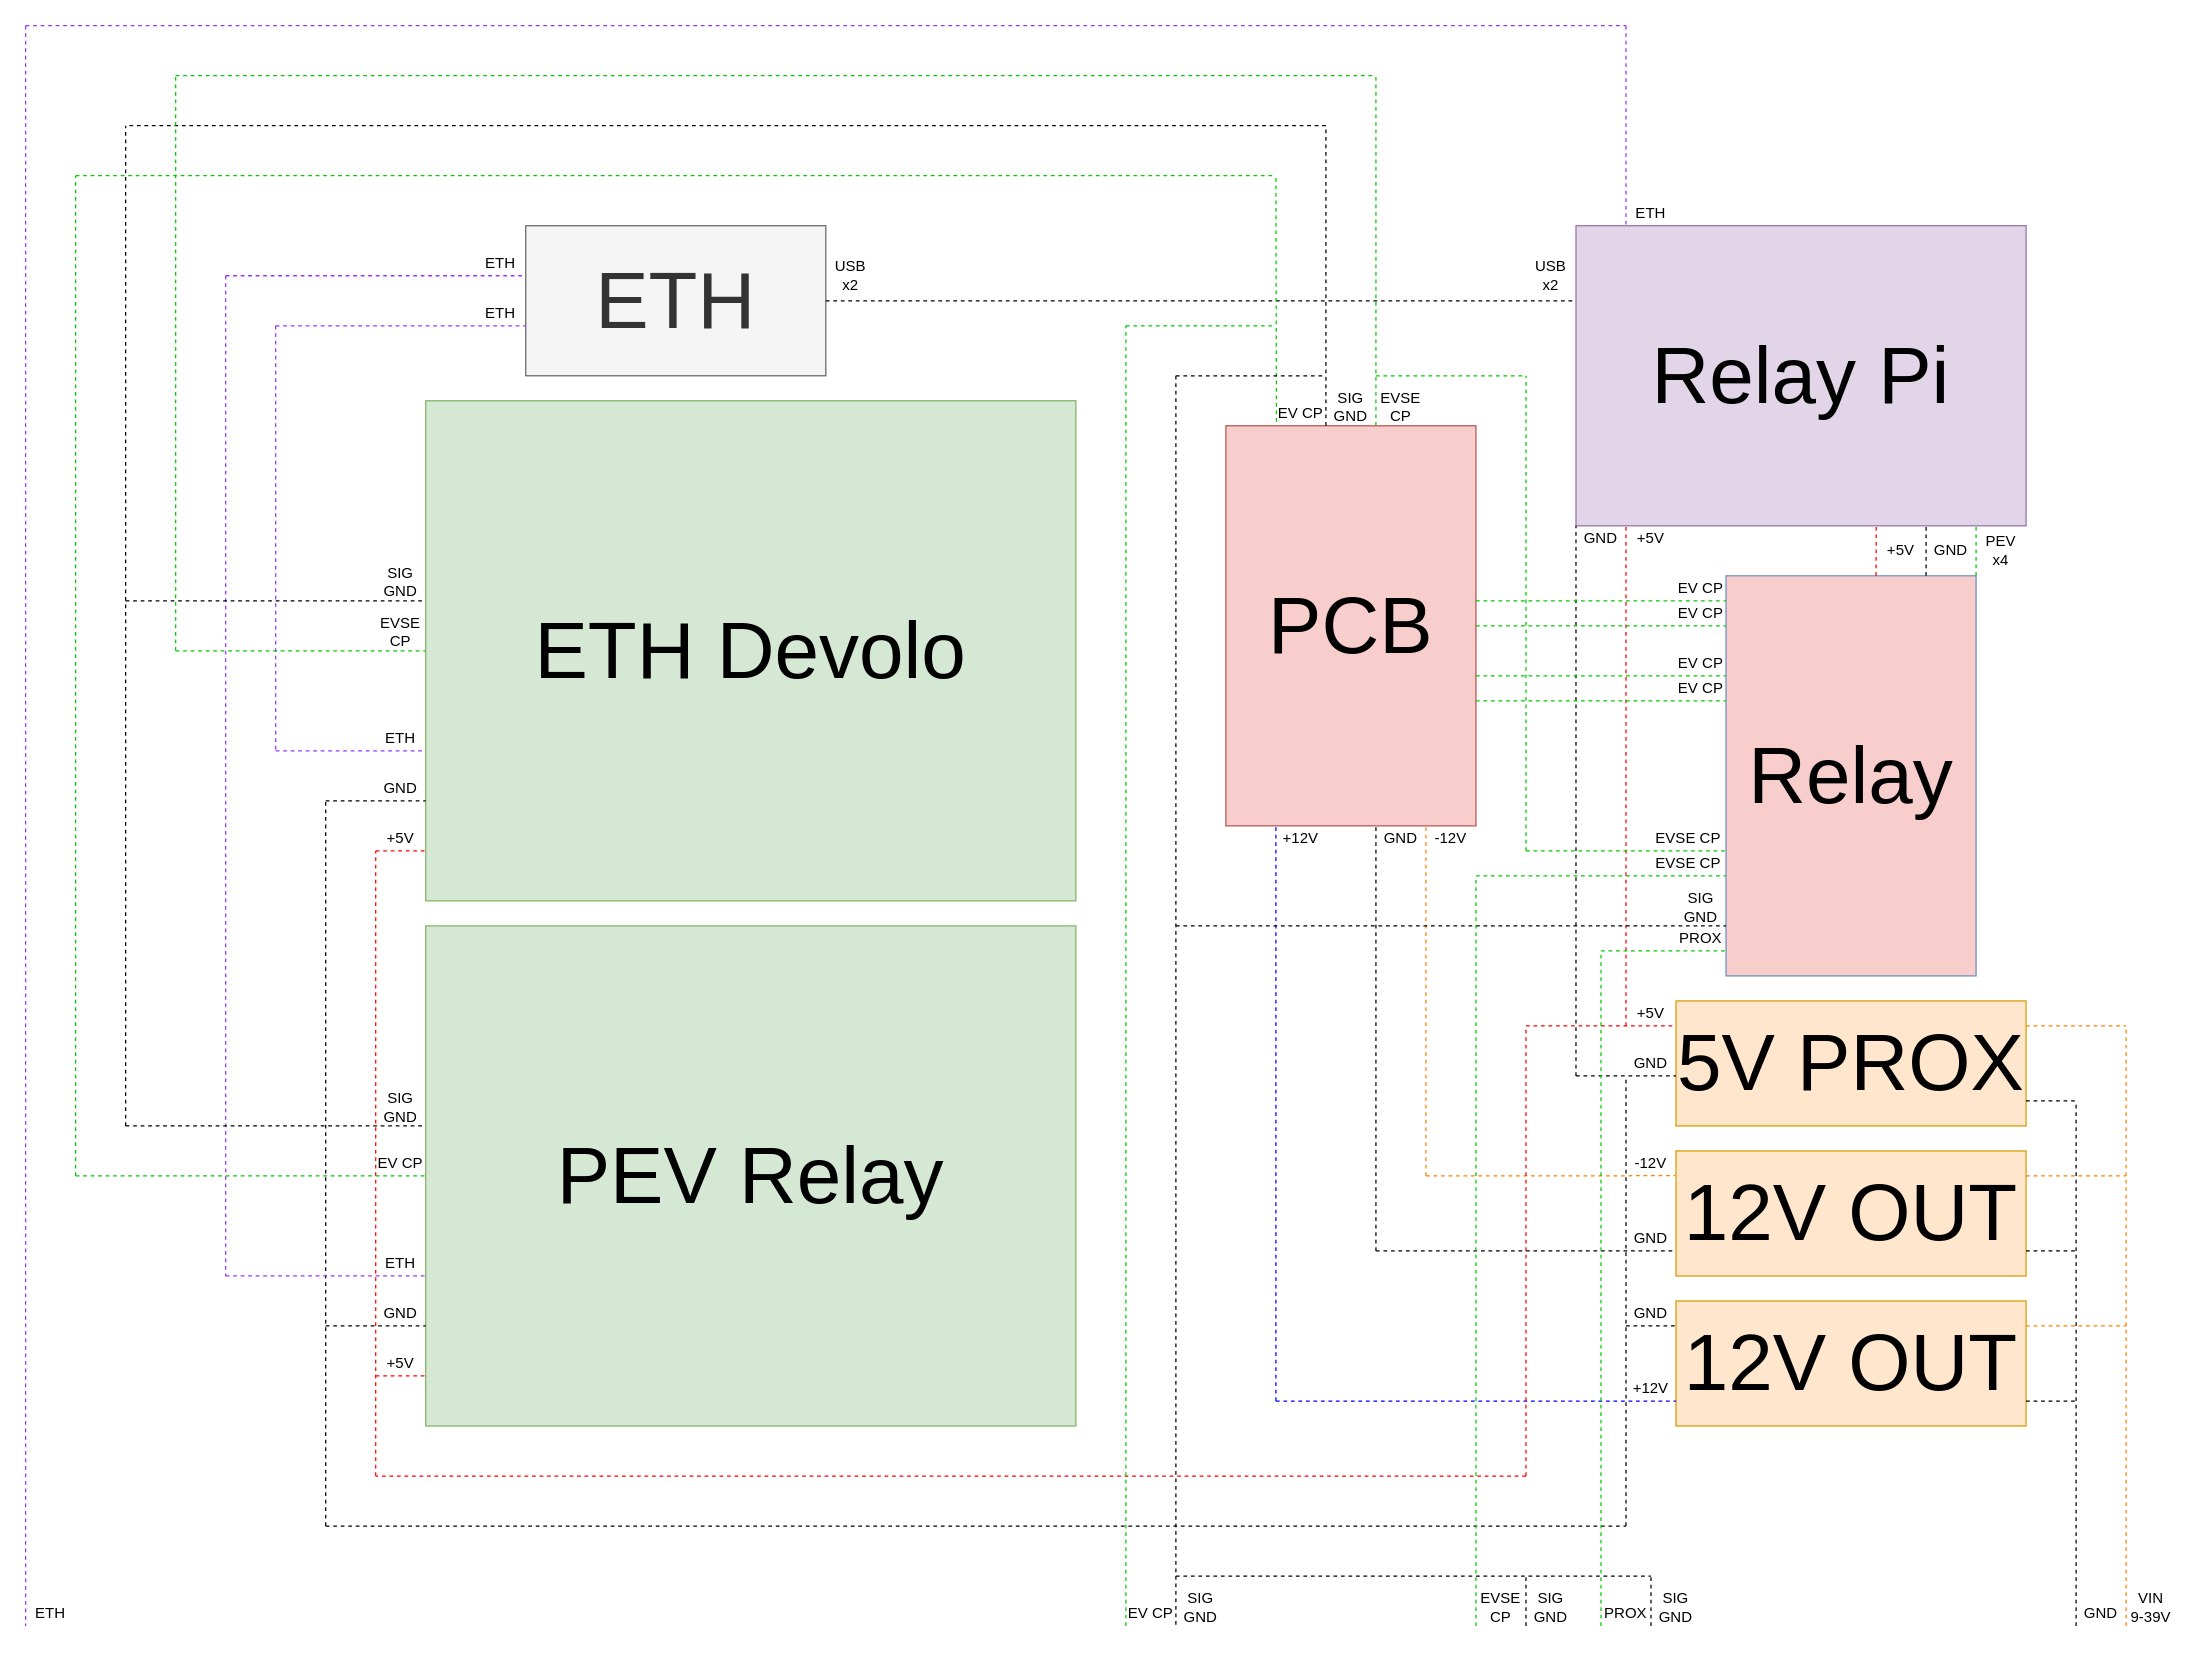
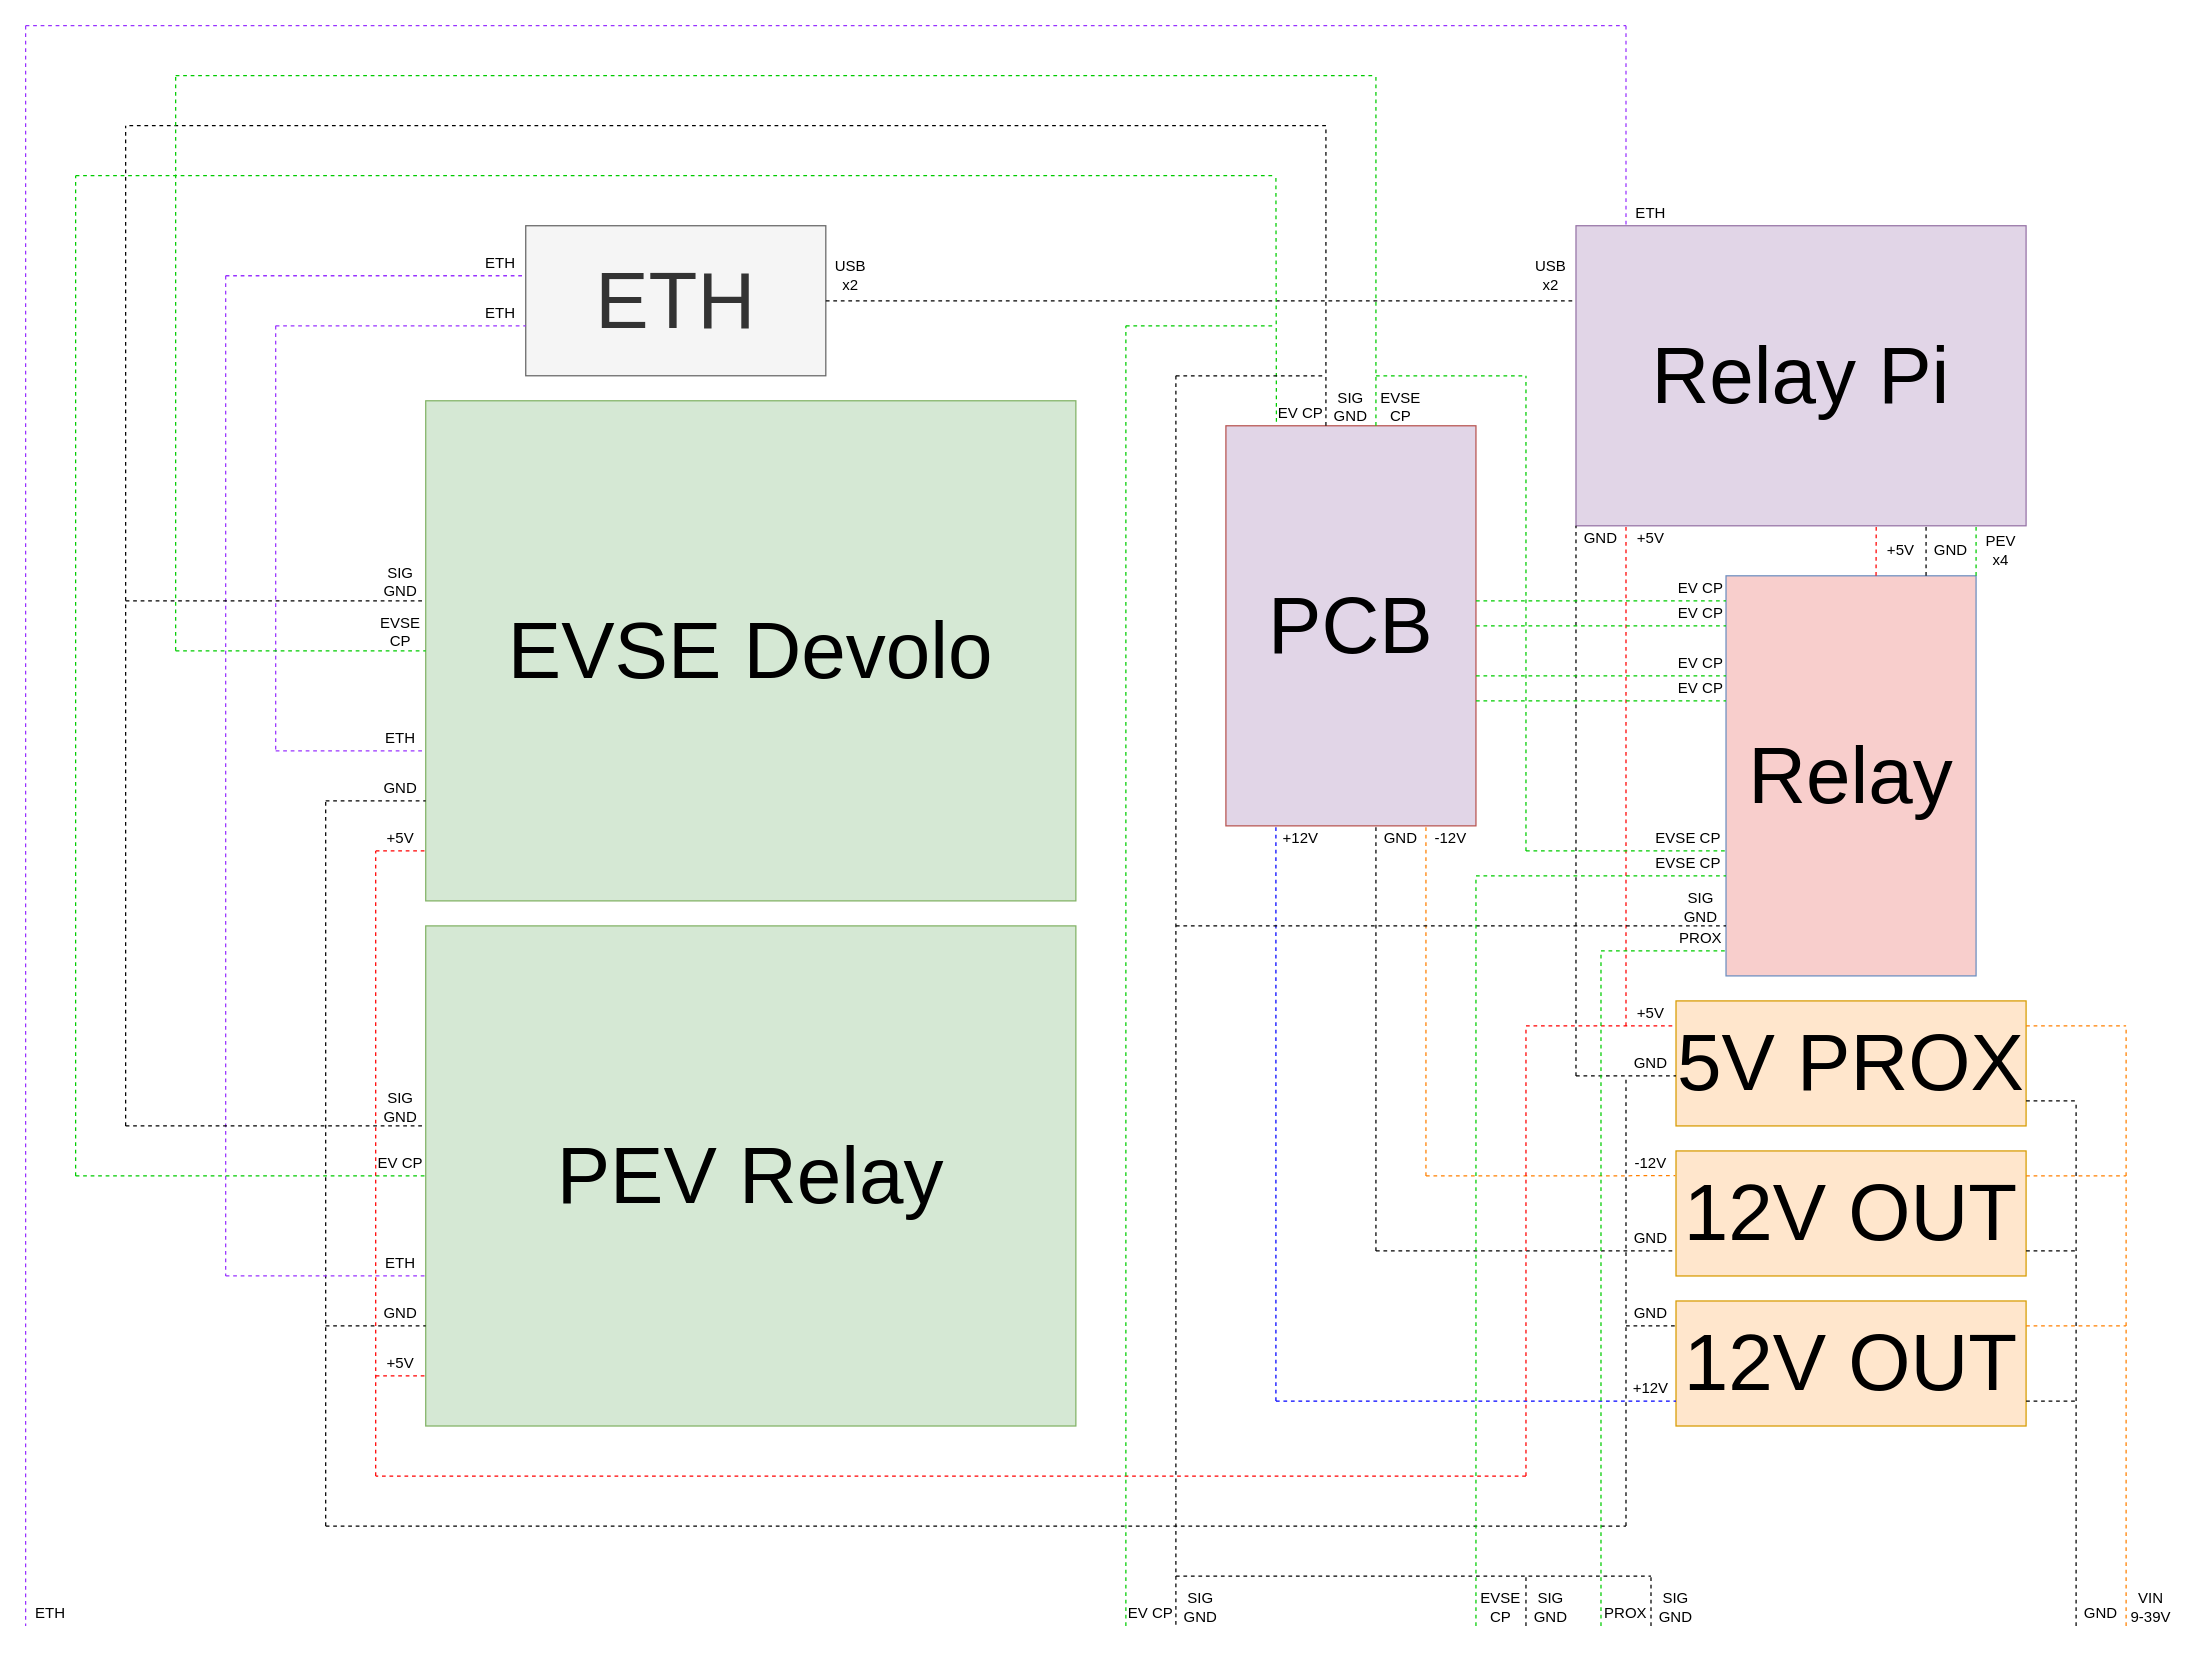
(1351, 626) -> (1351, 626)
(751, 651) -> (751, 651)
